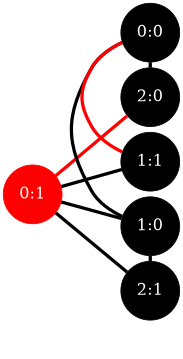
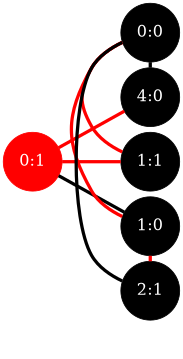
(150, 97) -> (150, 97)
(71, 129) -> (71, 129)
(92, 178) -> (91, 162)
(92, 243) -> (77, 175)
(150, 259) -> (150, 259)
